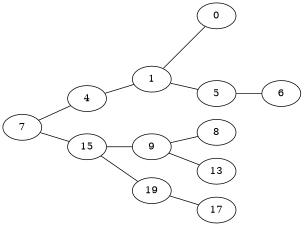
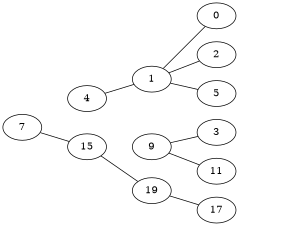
none -> (217, 55)
(281, 94) -> none
(55, 113) -> none
(217, 132) -> (217, 132)
(120, 147) -> none
(217, 171) -> (217, 171)
